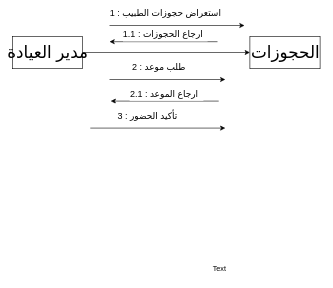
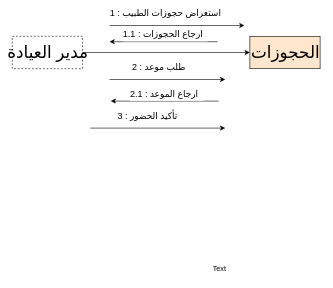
(47, 53) -> (47, 53)
(285, 53) -> (285, 53)
